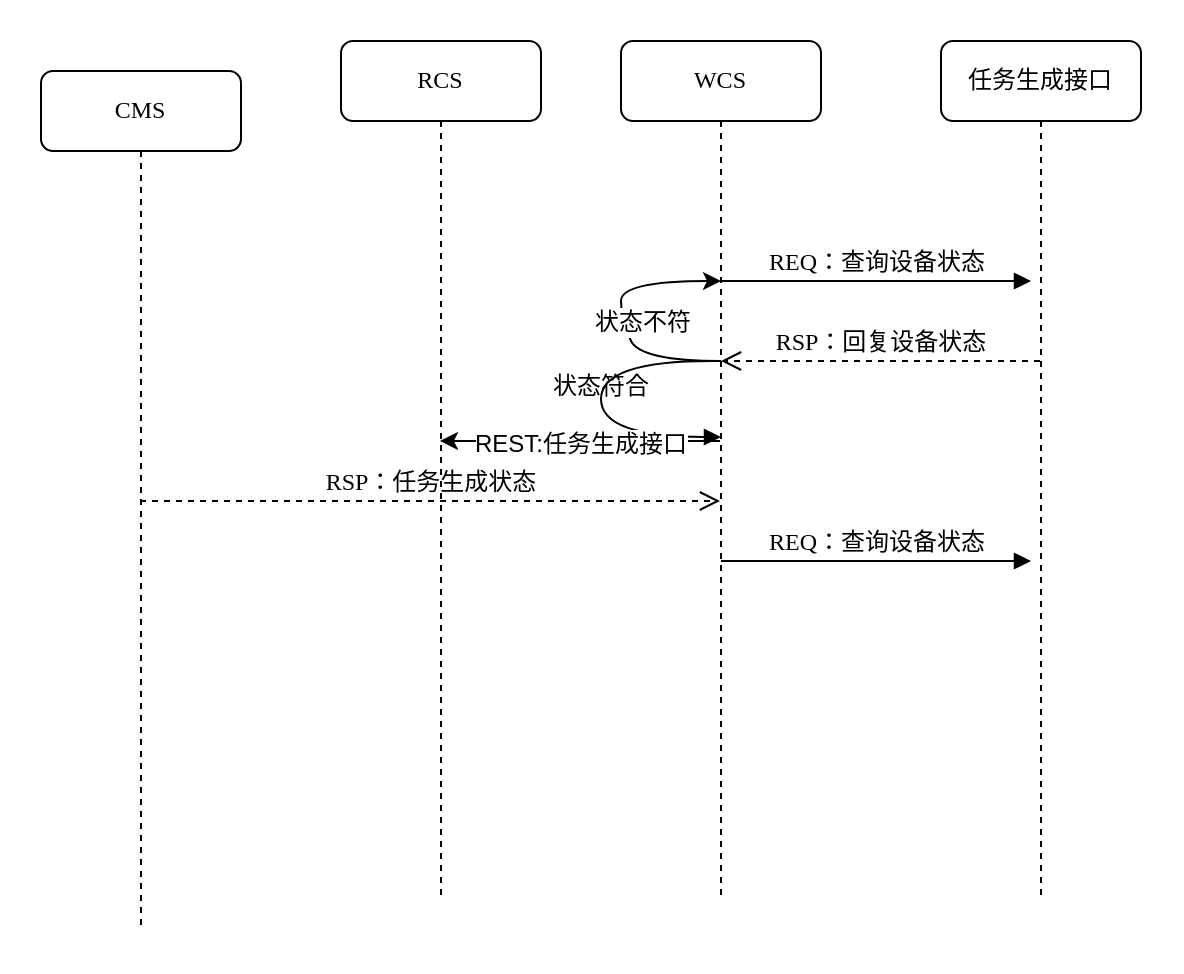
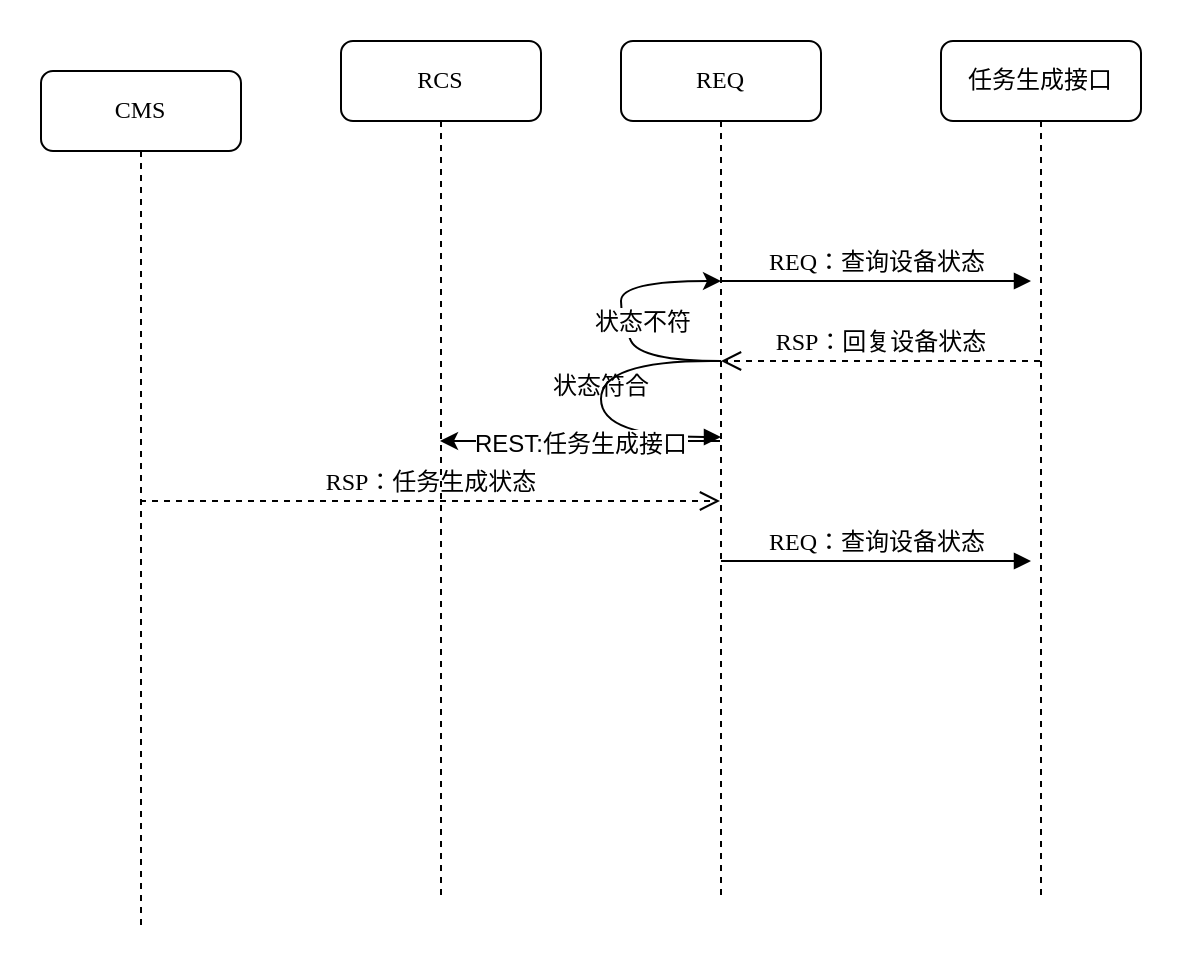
(721, 81) -> (721, 81)
